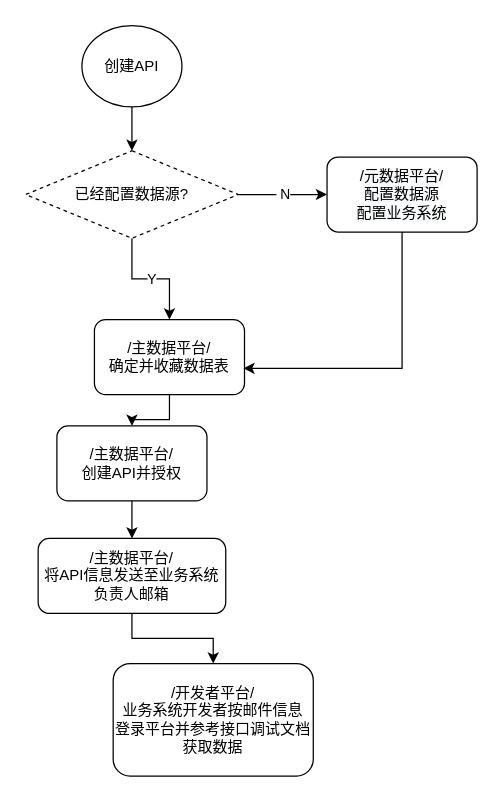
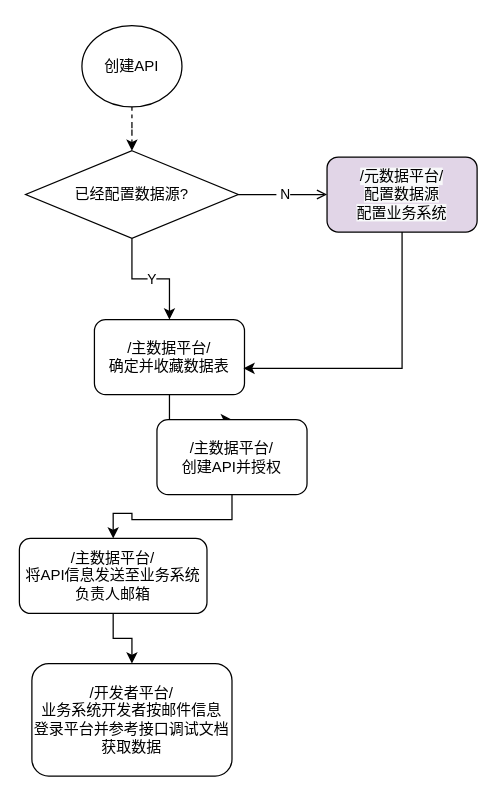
(132, 130) -> (132, 130)
(132, 194) -> (132, 194)
(317, 194) -> (319, 194)
(402, 194) -> (402, 194)
(132, 463) -> (232, 457)
(132, 576) -> (113, 576)
(213, 719) -> (132, 719)
